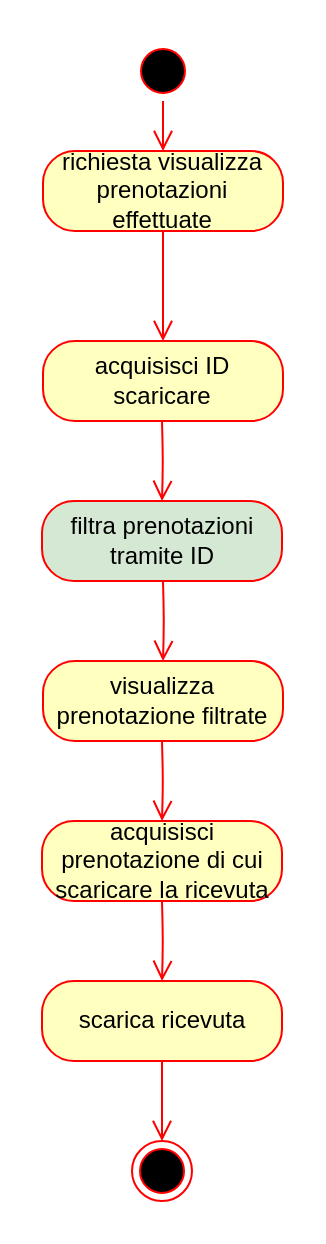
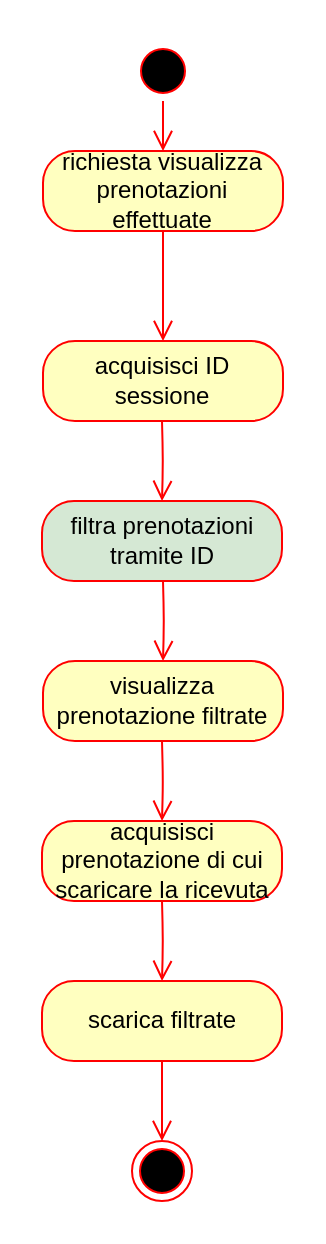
(163, 381) -> (163, 381)
(163, 1021) -> (163, 1021)
